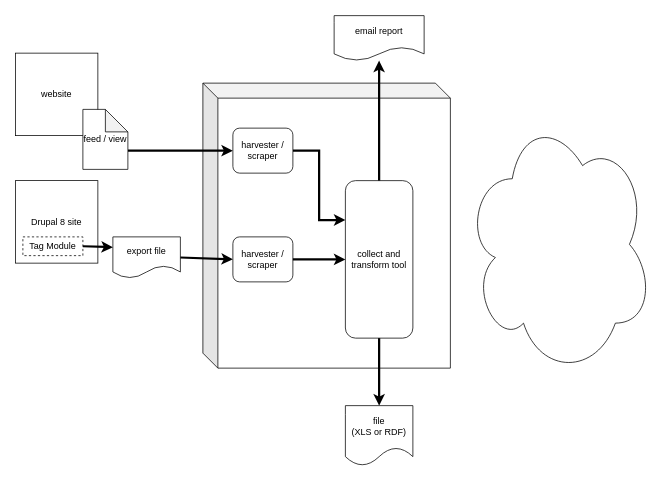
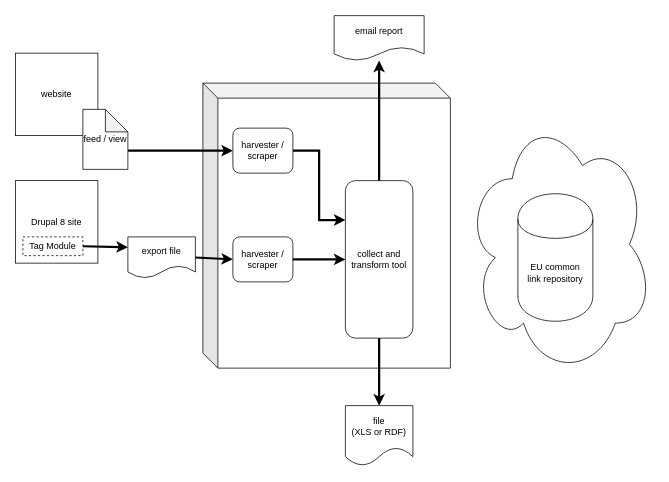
(147, 257) -> (162, 257)
none -> (555, 257)
